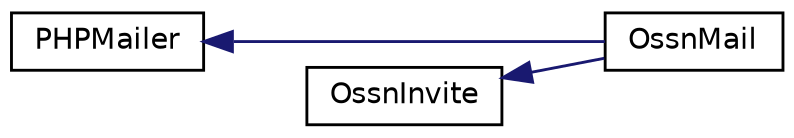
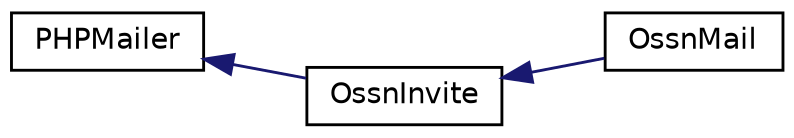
(419, 42) -> (269, 71)
